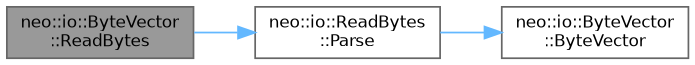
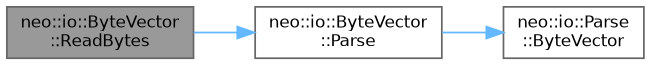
(348, 33) -> (348, 33)
(595, 33) -> (574, 33)
